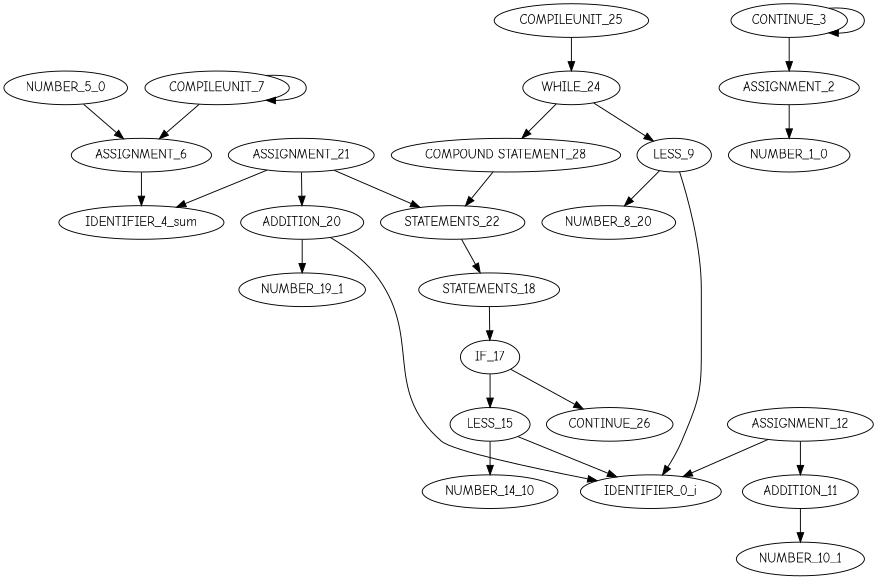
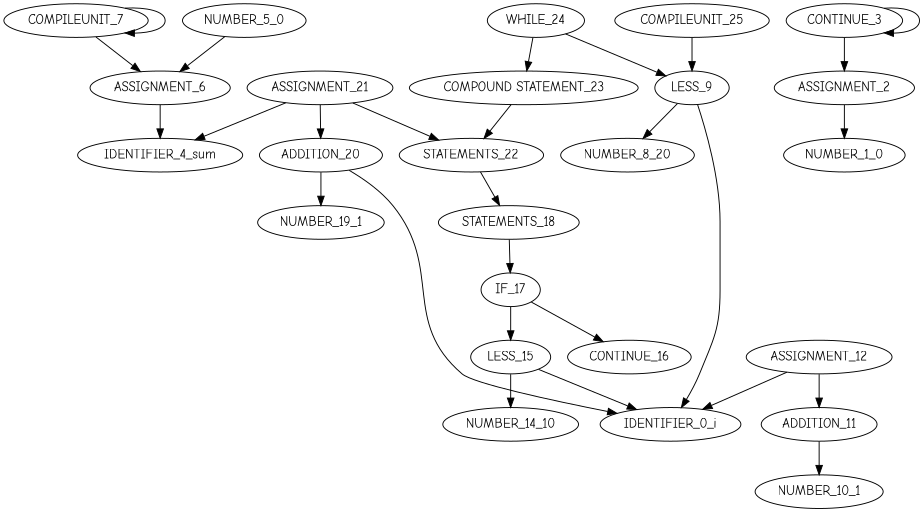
(571, 50) -> (692, 50)
(506, 155) -> (524, 88)
(610, 424) -> (629, 357)
